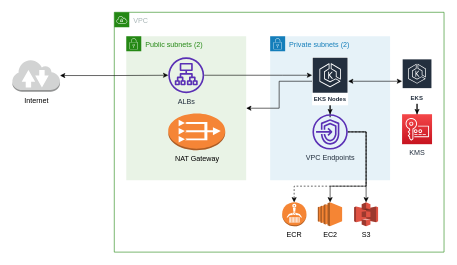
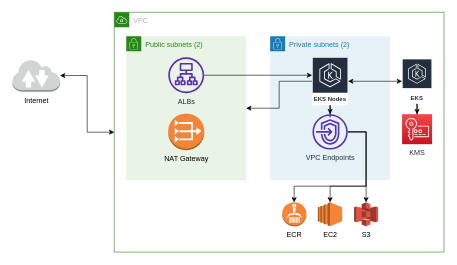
(119, 76) -> (108, 132)
(197, 132) -> (186, 132)
(306, 186) -> (306, 186)
